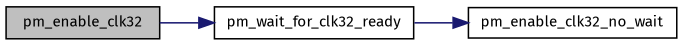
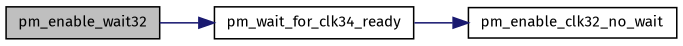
(83, 23) -> (83, 23)
(314, 23) -> (314, 23)
